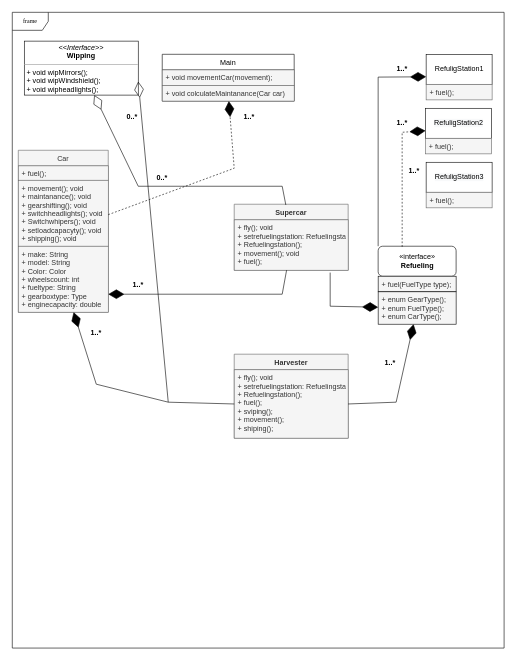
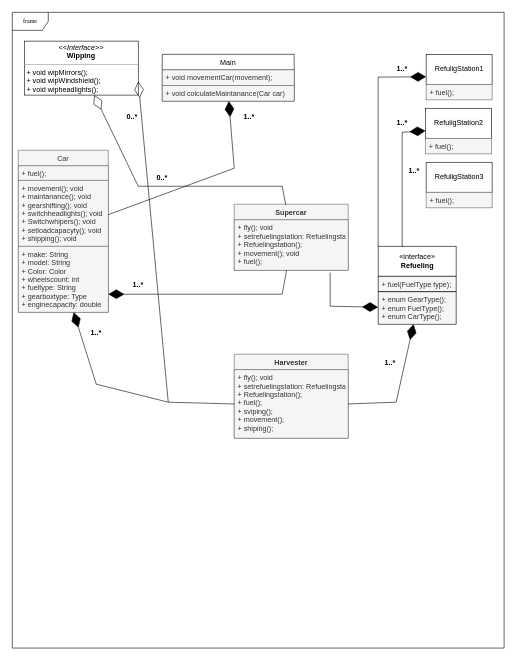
(234, 166) -> (234, 166)
(402, 186) -> (402, 186)
(417, 261) -> (417, 261)
